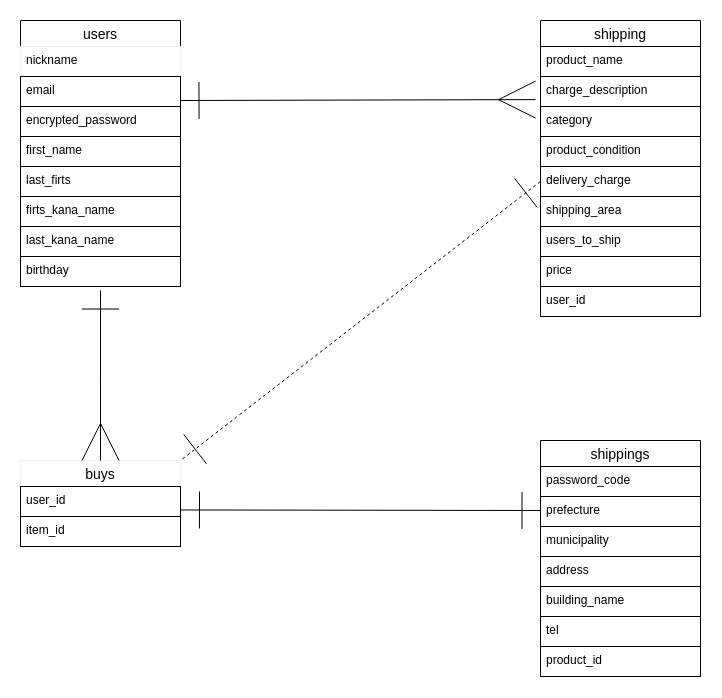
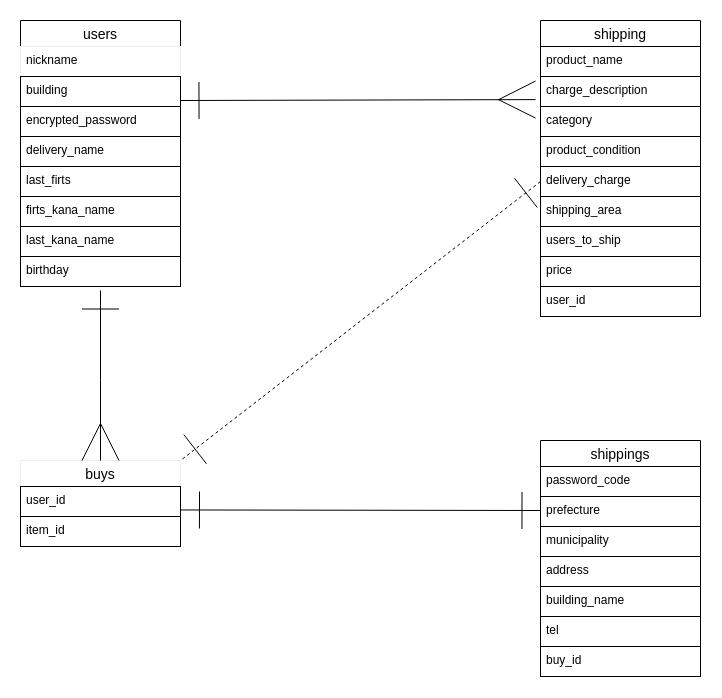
(40, 90) -> (48, 90)
(58, 150) -> (67, 150)
(578, 660) -> (565, 660)
